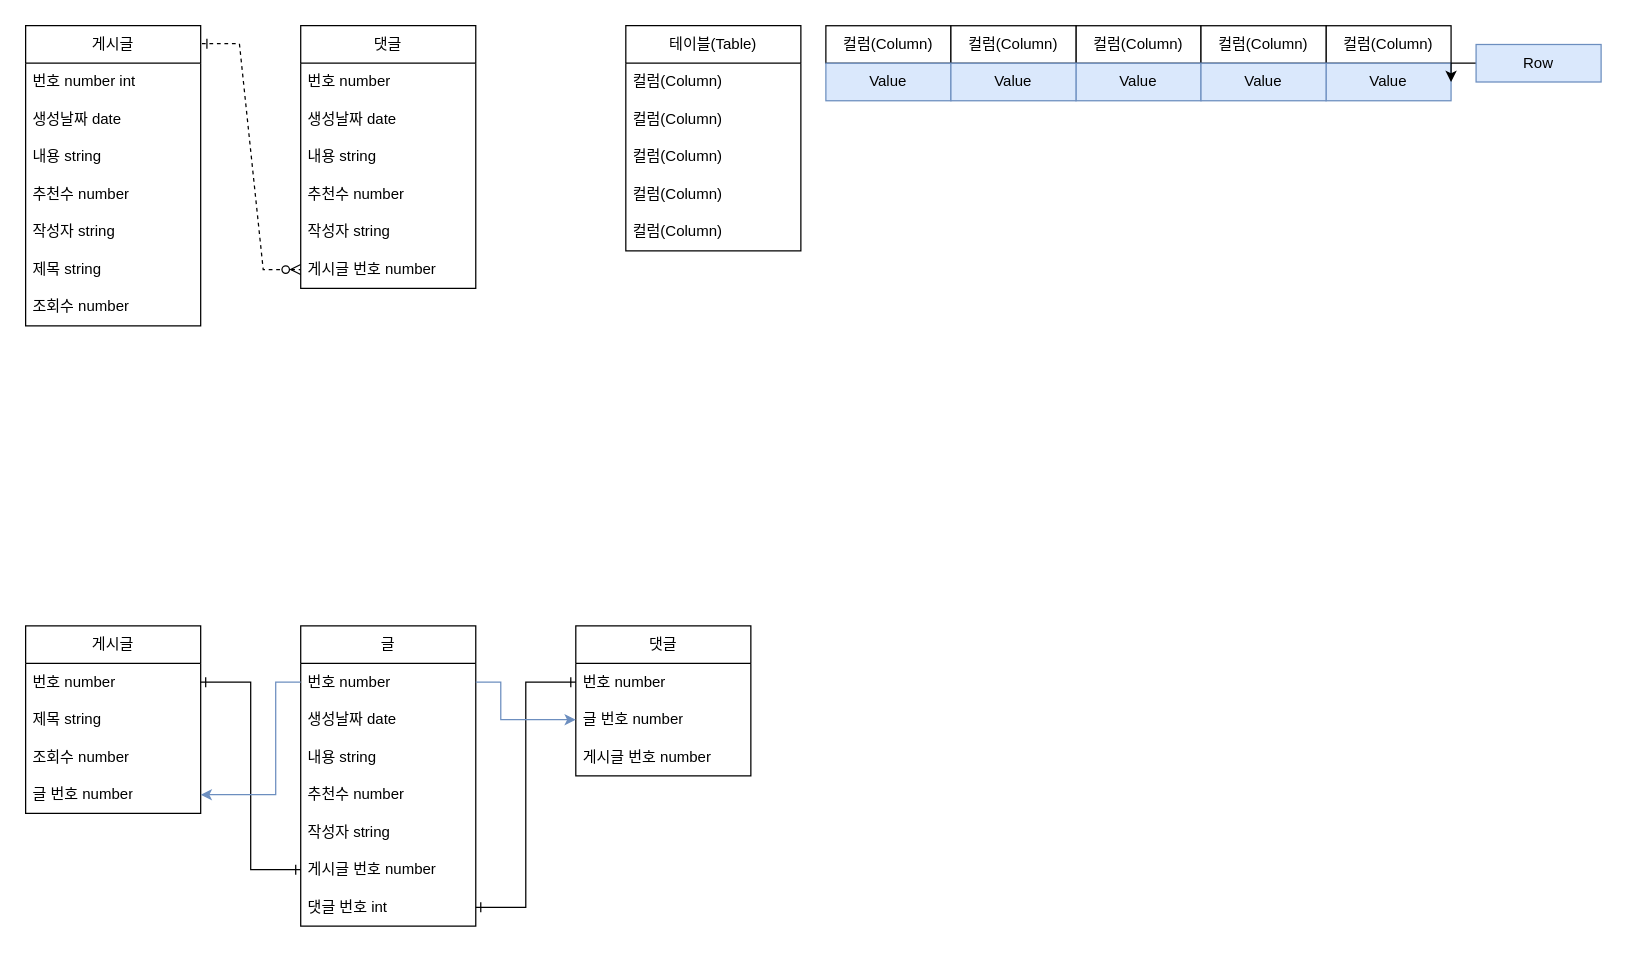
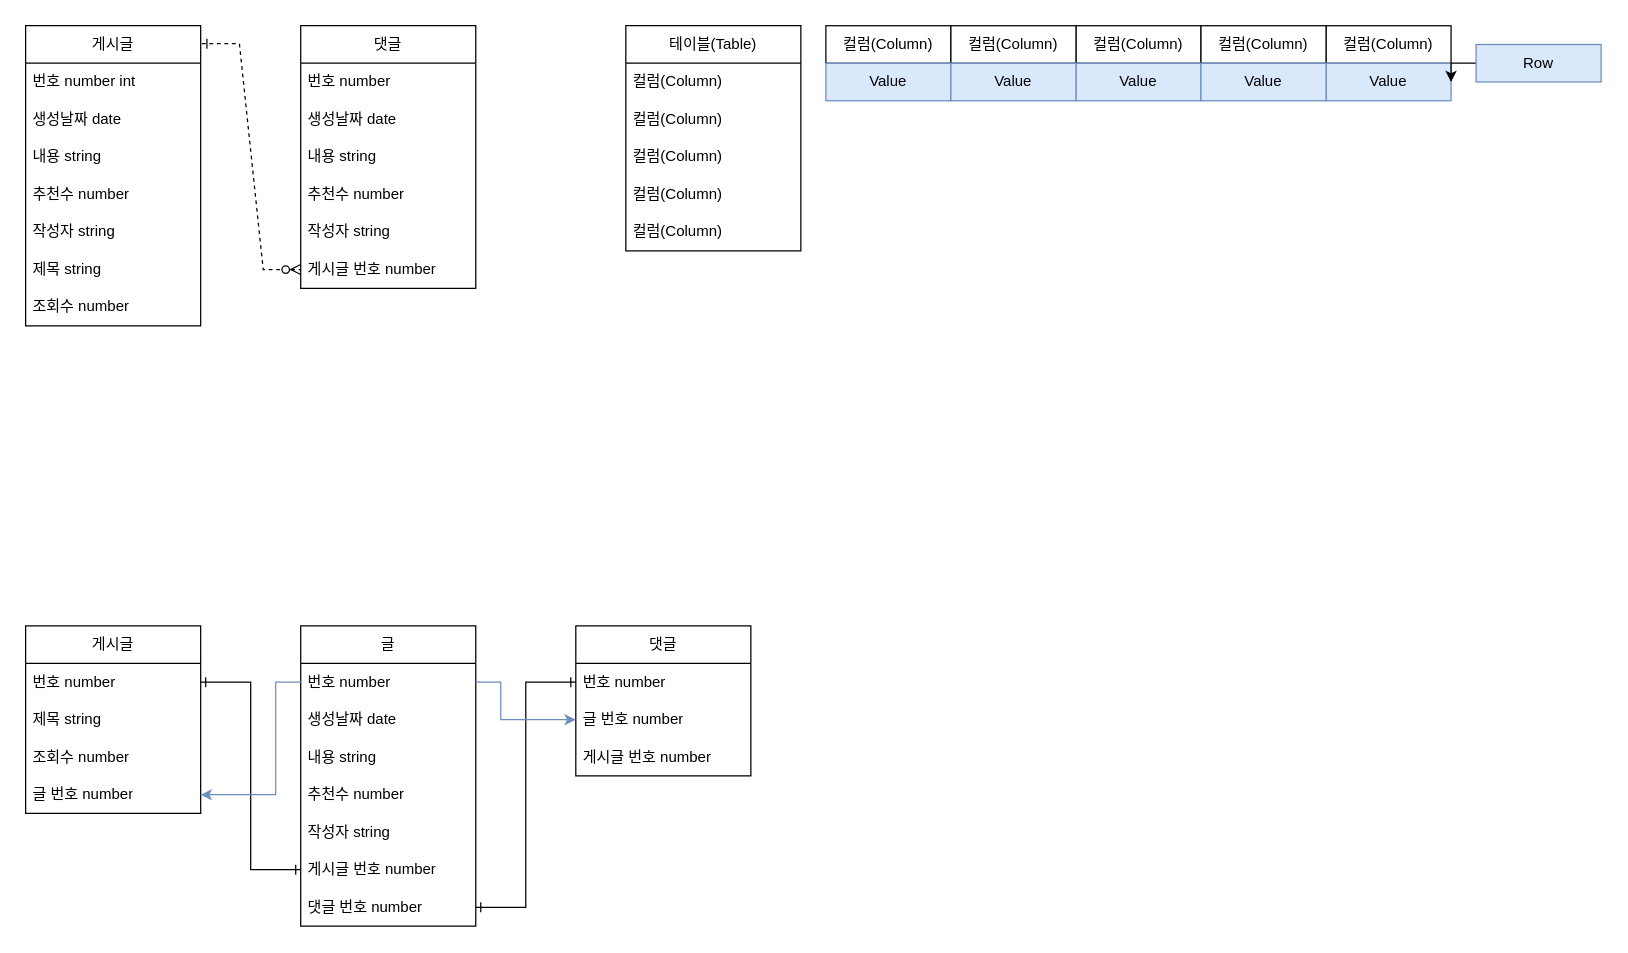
(353, 907) -> (368, 907)
